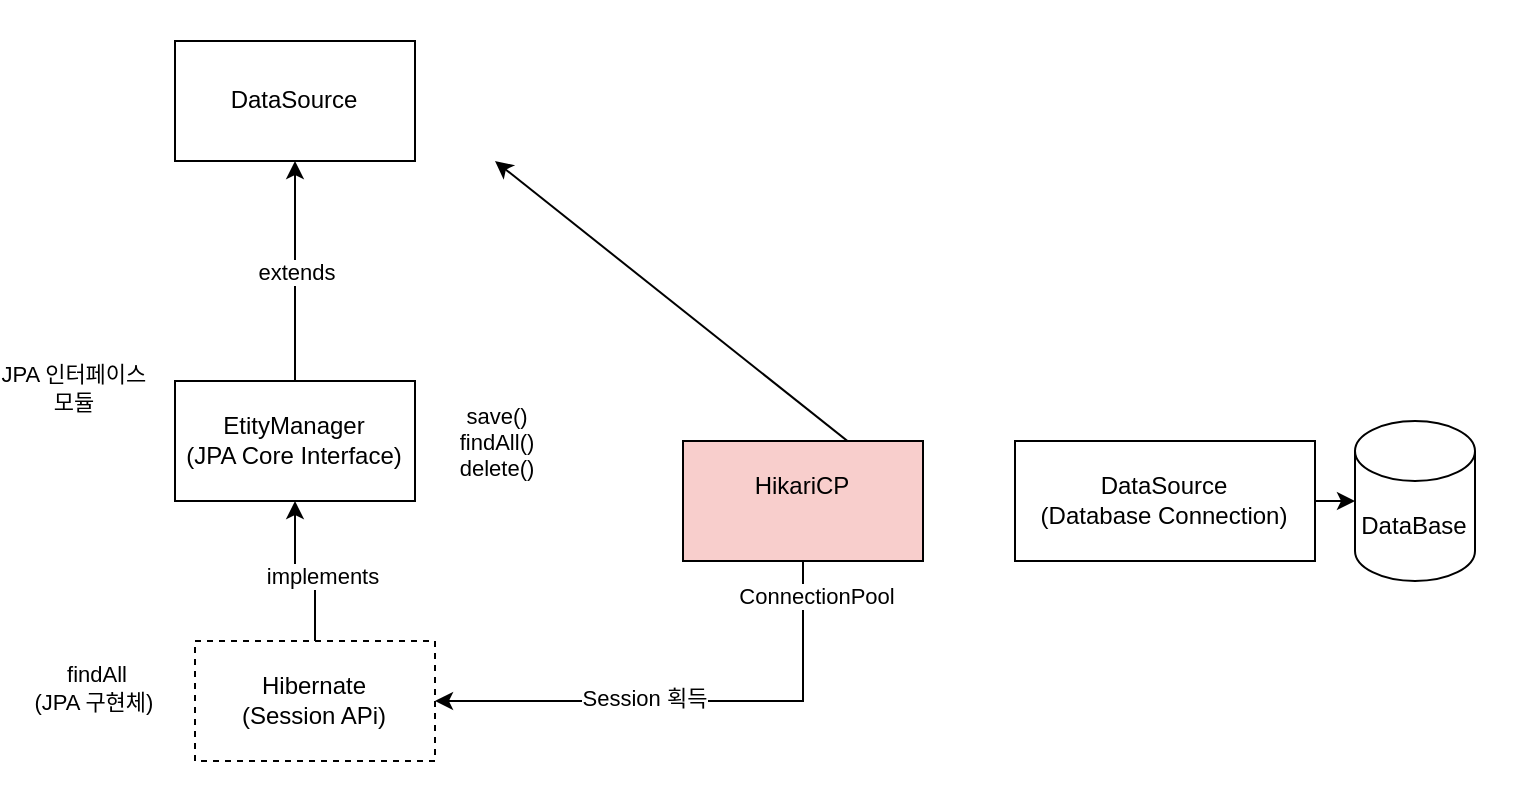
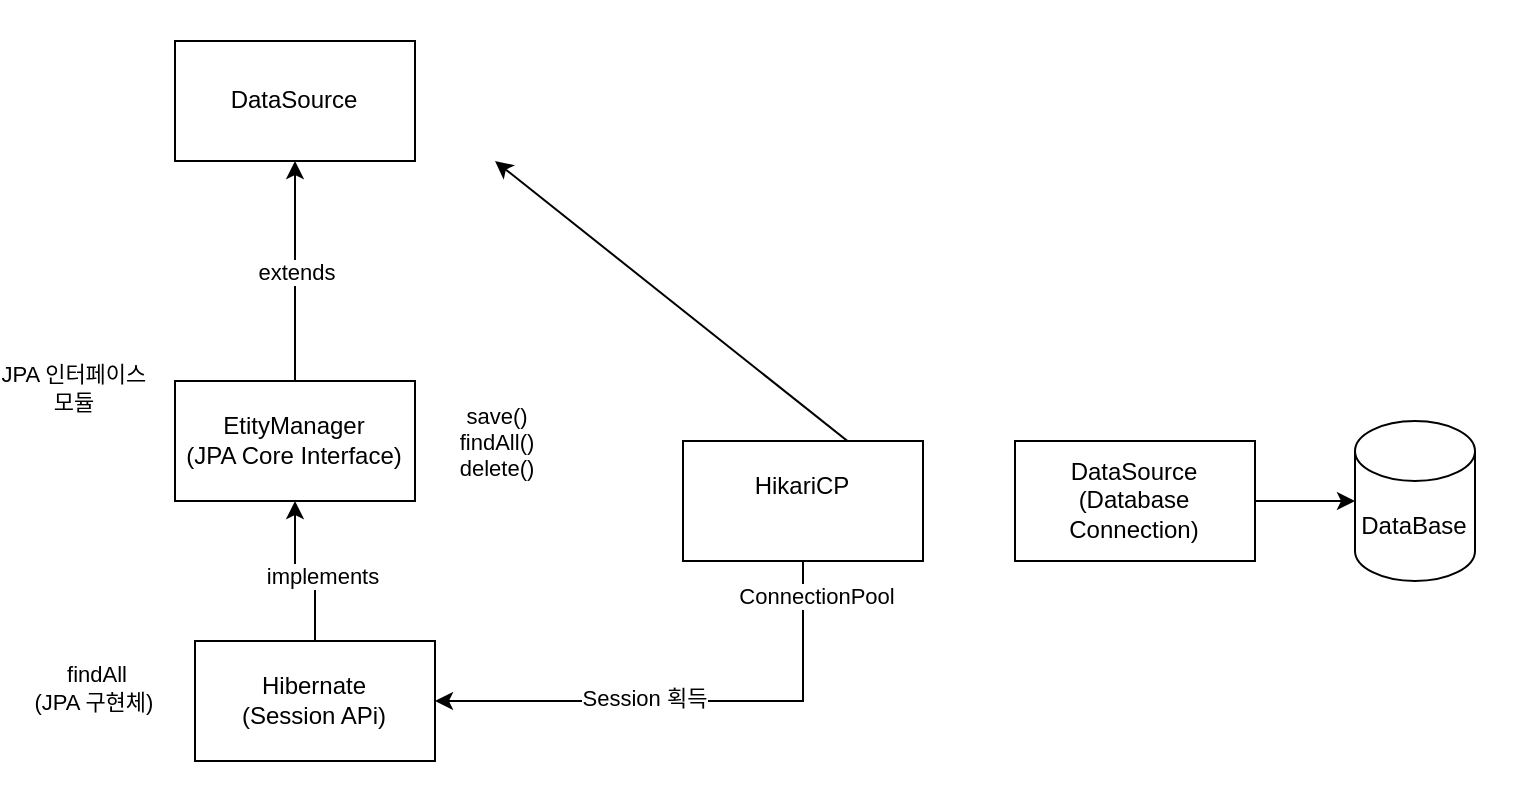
(803, 501) -> (803, 501)
(1165, 501) -> (1135, 501)
(315, 701) -> (315, 701)
